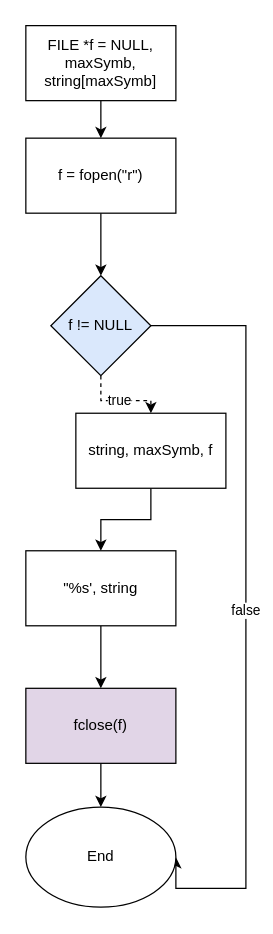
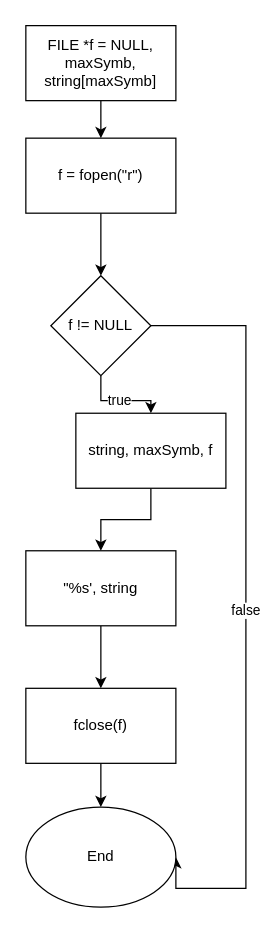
(101, 326) -> (101, 326)
(101, 392) -> (101, 392)
(101, 726) -> (101, 726)
